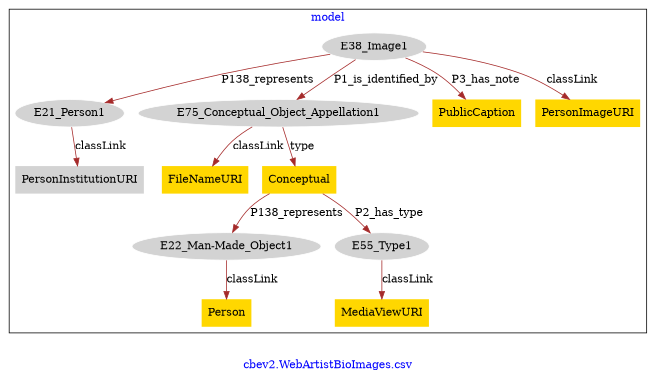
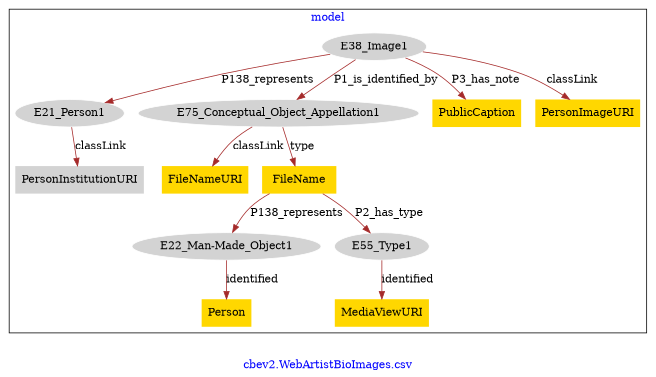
(299, 180) -> (299, 180)
(252, 280) -> (252, 280)
(408, 280) -> (408, 280)
